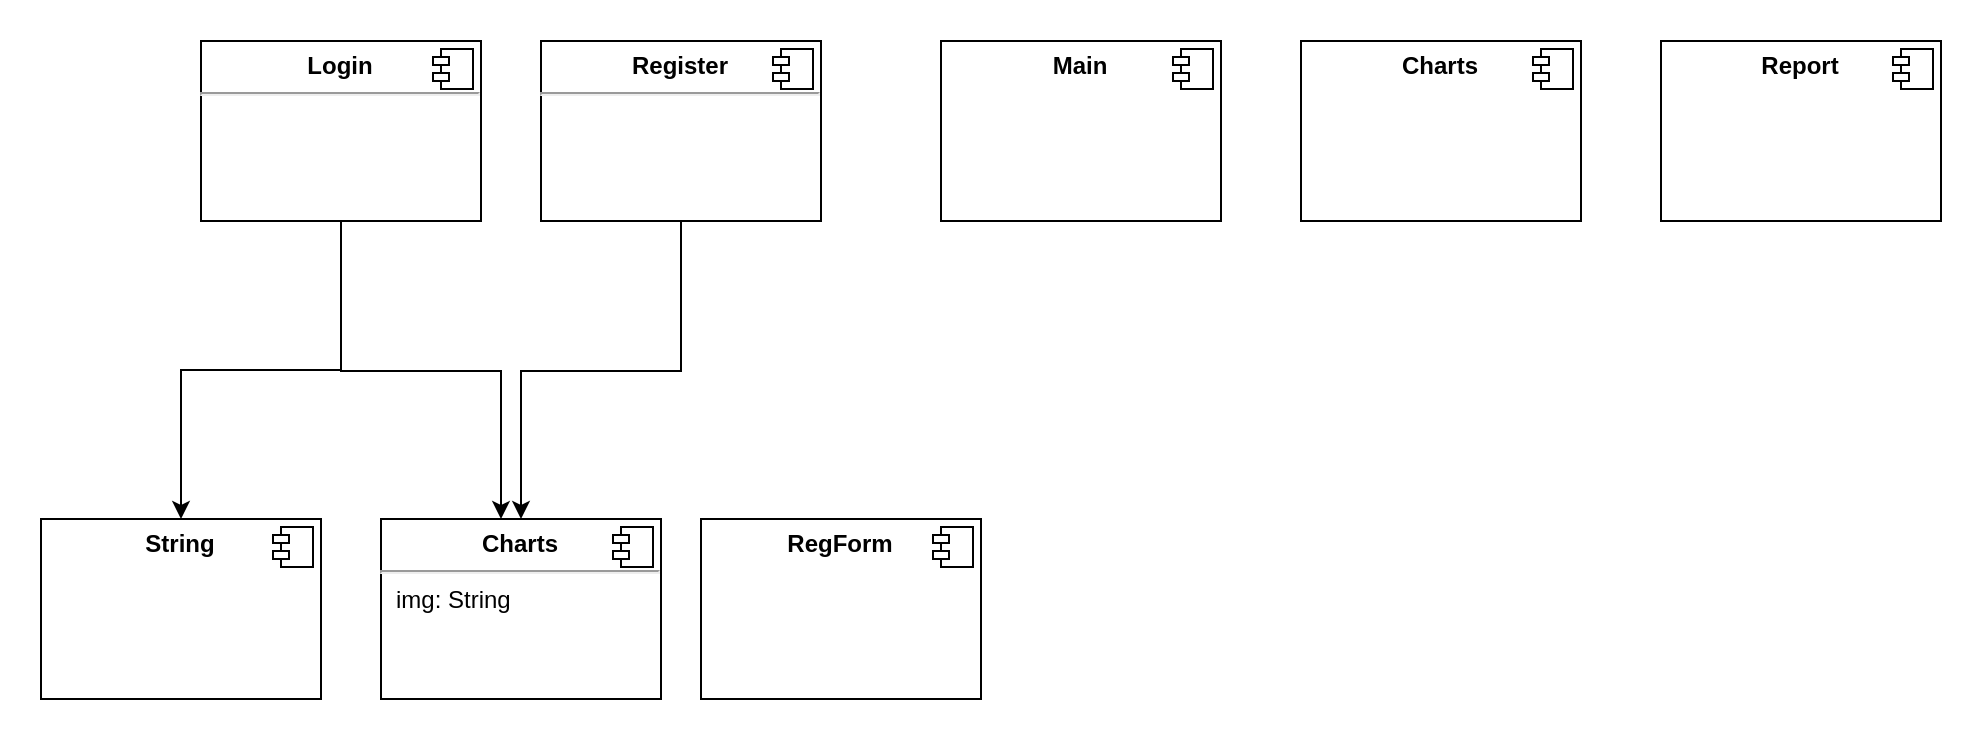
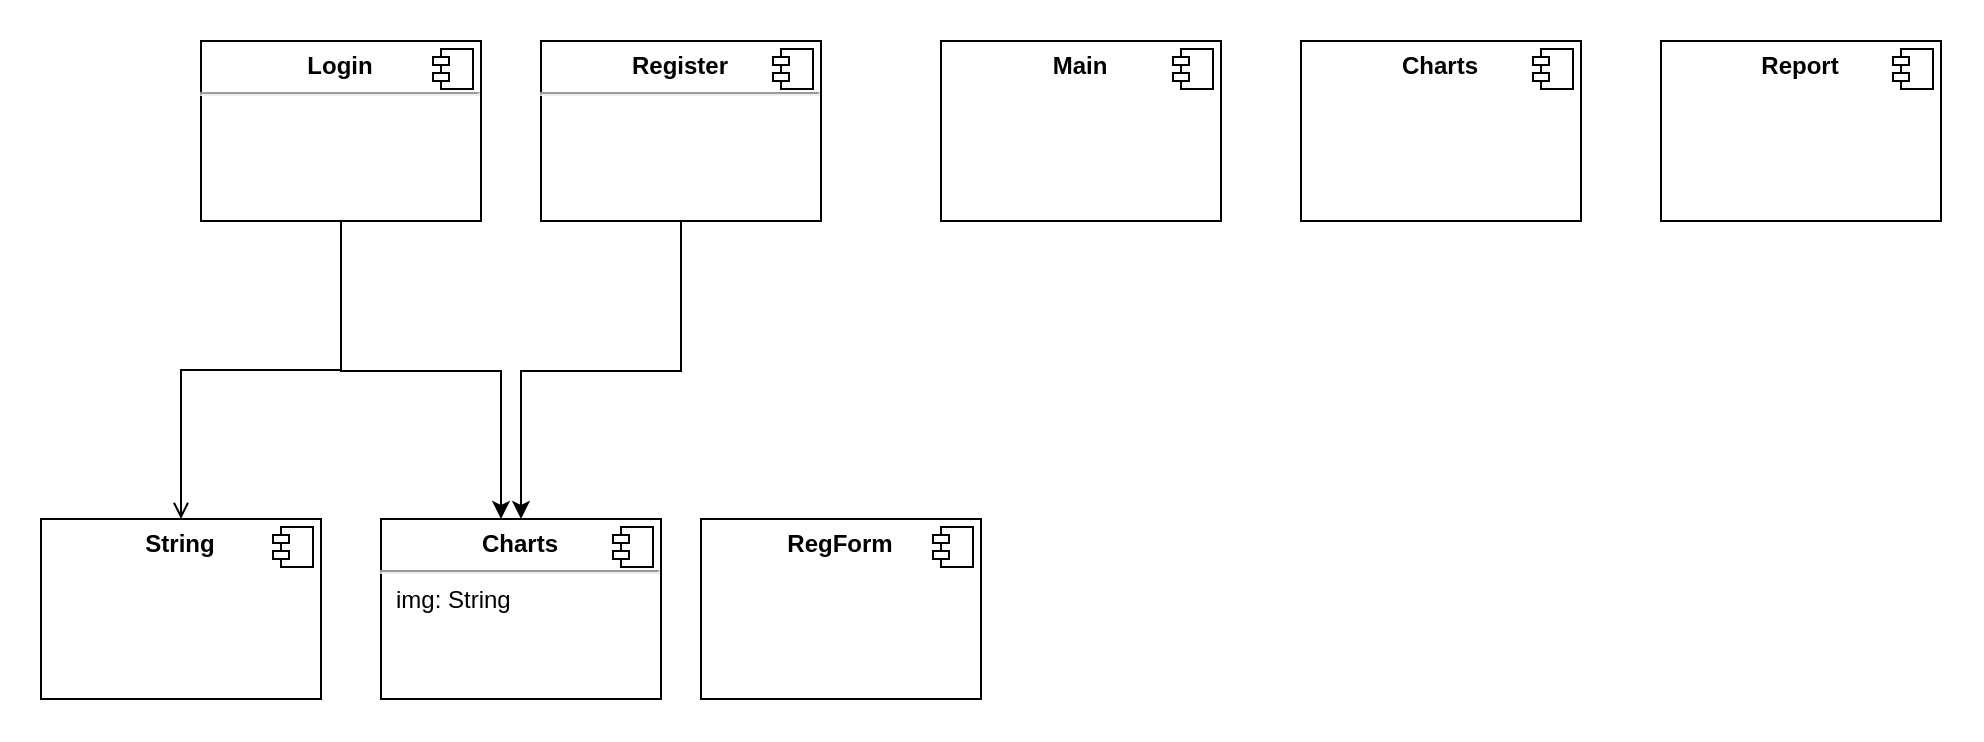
(181, 504) -> (181, 507)
